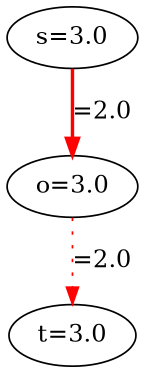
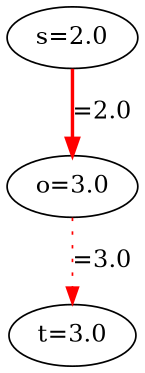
(72, 38) -> (72, 38)
(102, 261) -> (102, 261)
